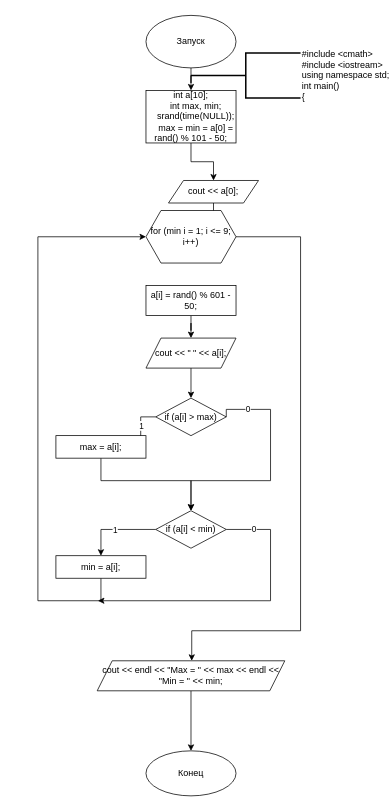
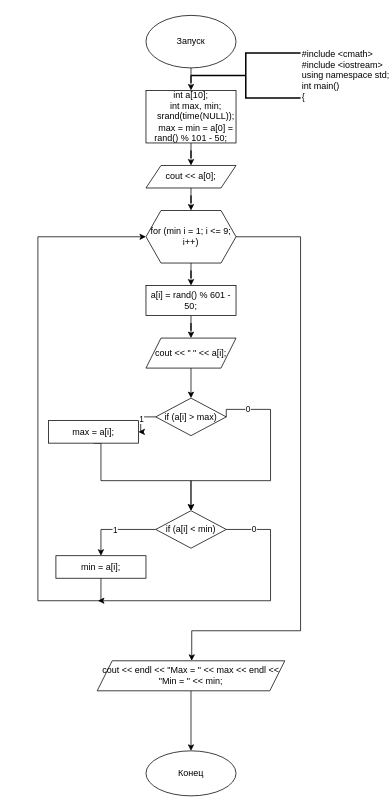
(213, 192) -> (191, 177)
none -> (191, 275)
(101, 447) -> (93, 432)
